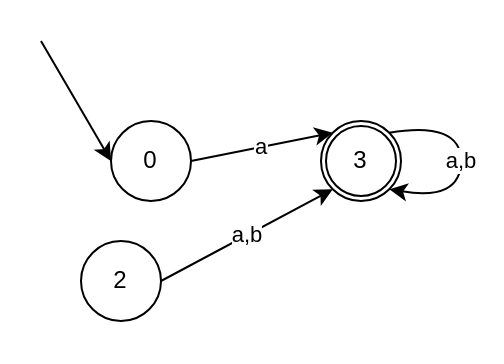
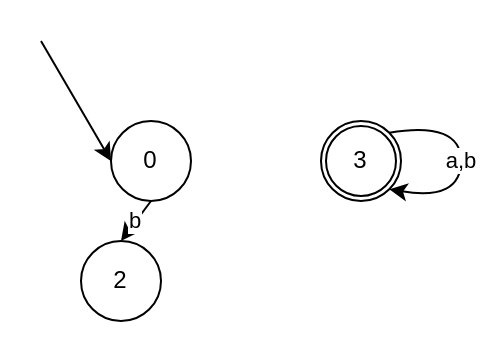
(255, 148) -> none
none -> (140, 216)
(241, 238) -> none
